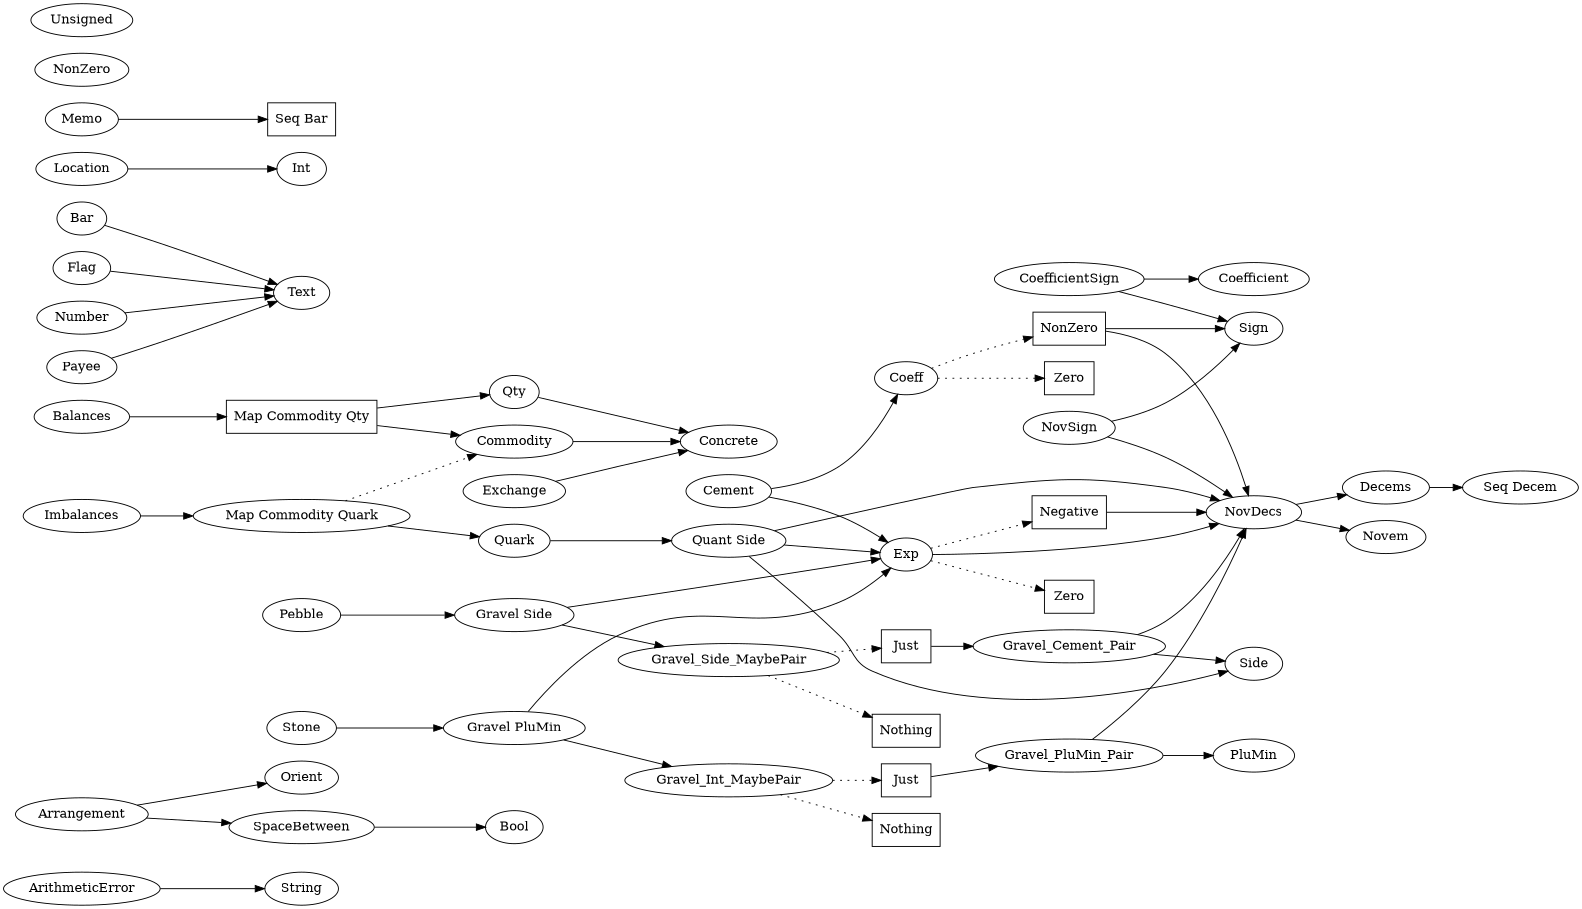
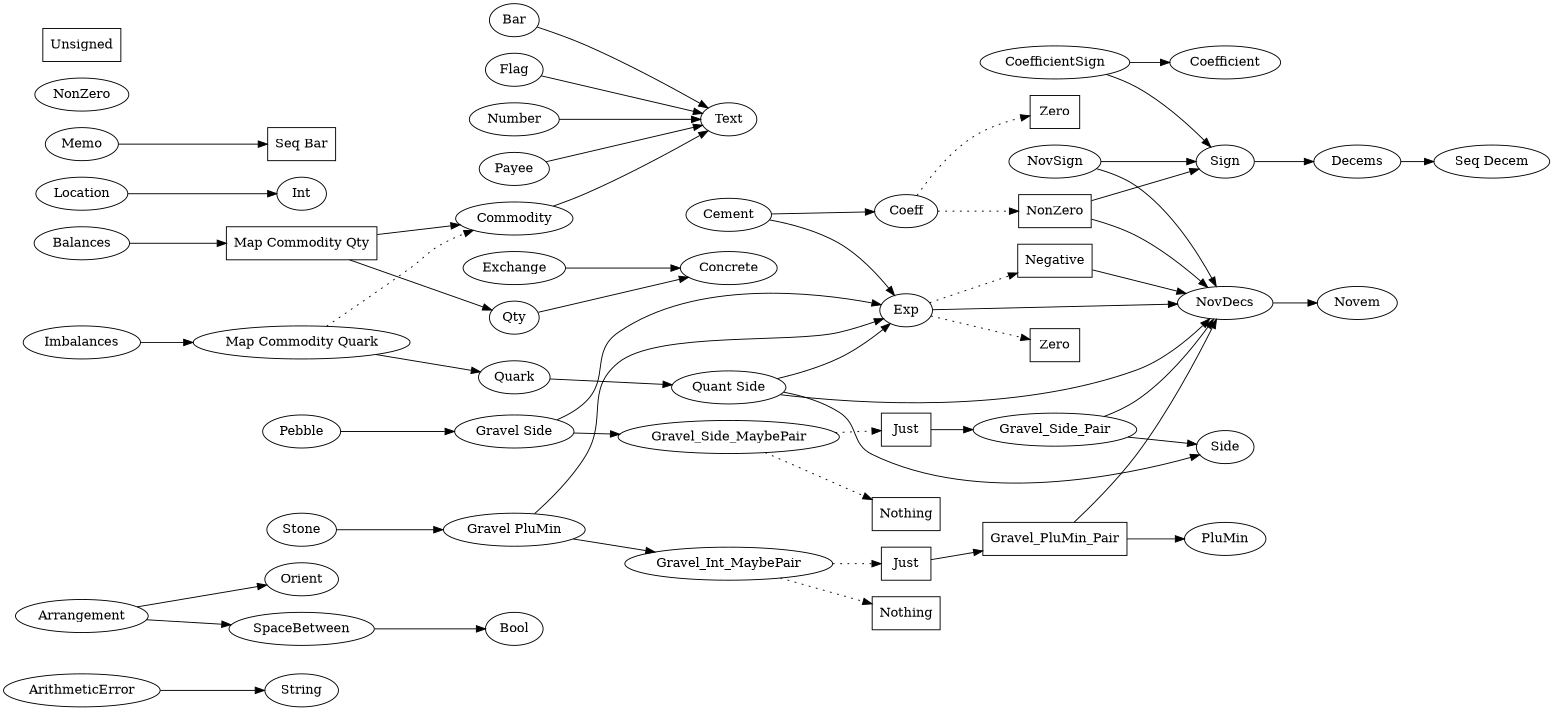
(82, 20) -> (82, 45)
(622, 442) -> (628, 174)
(1317, 500) -> (1279, 162)
(1069, 646) -> (1055, 430)
(1069, 756) -> (1055, 539)
